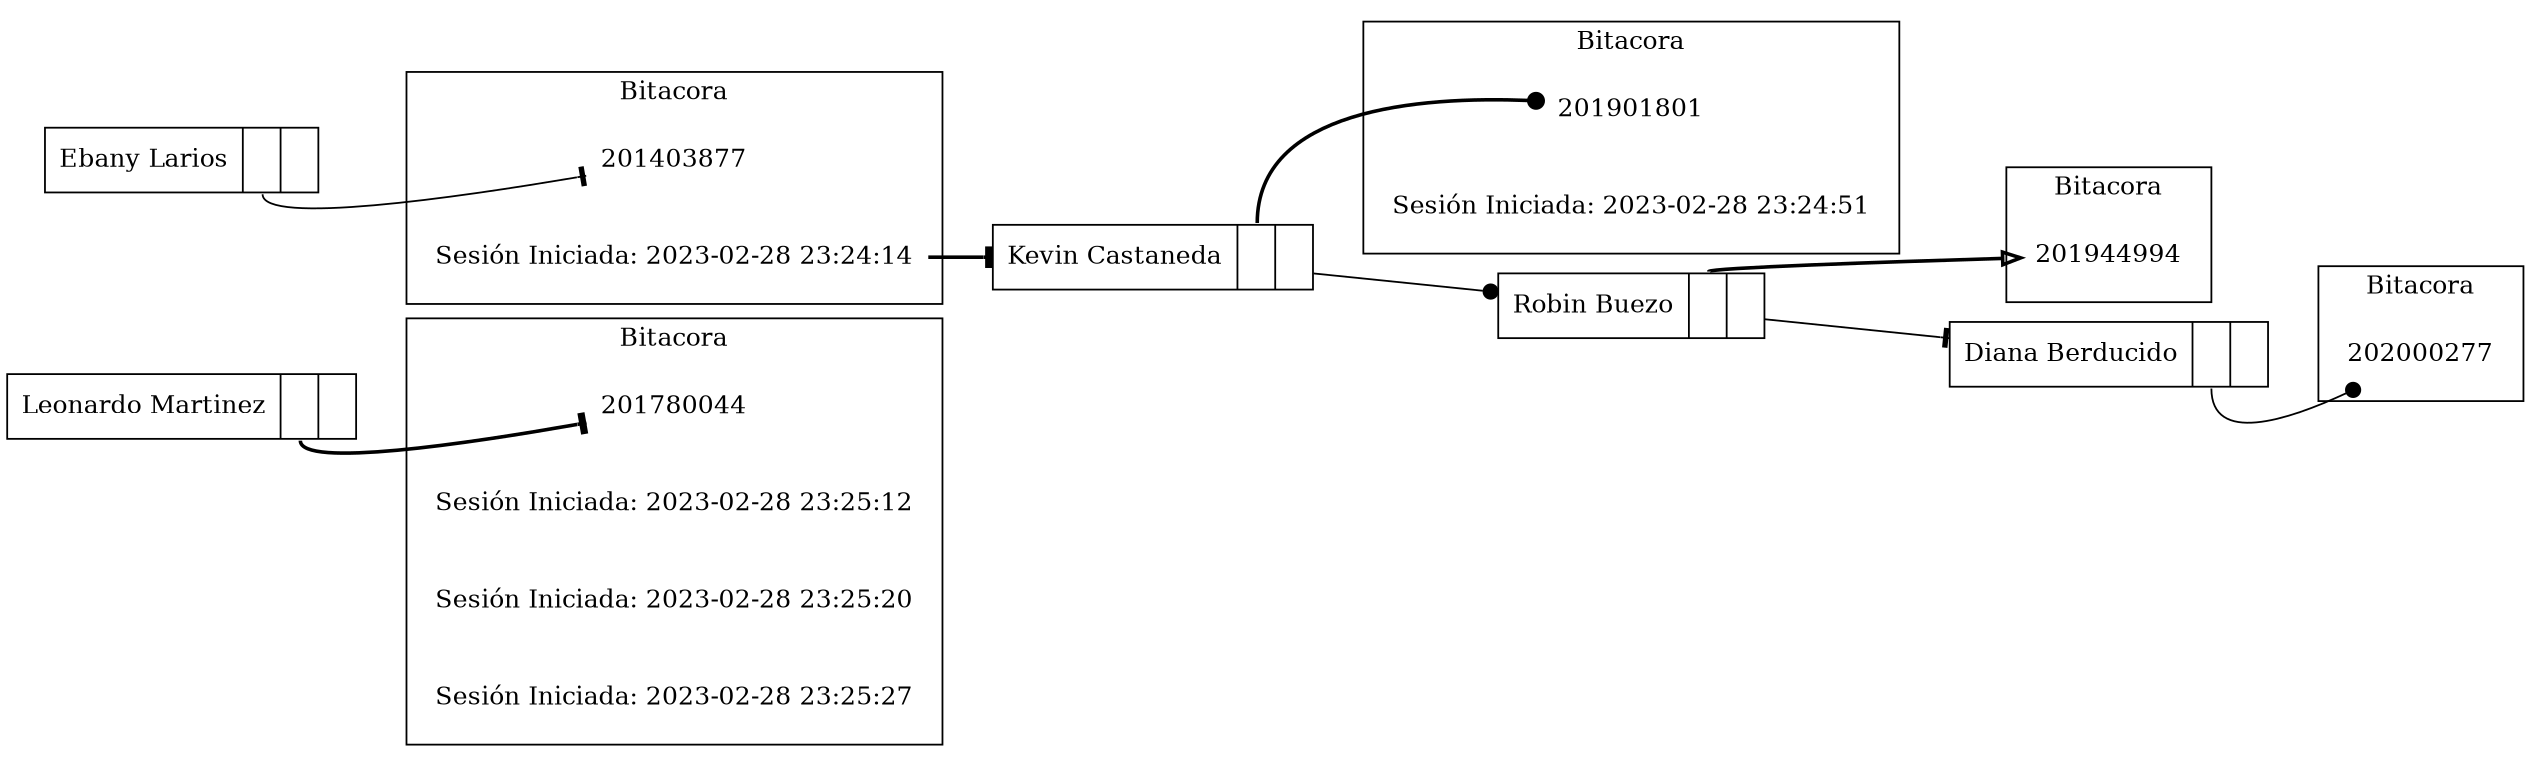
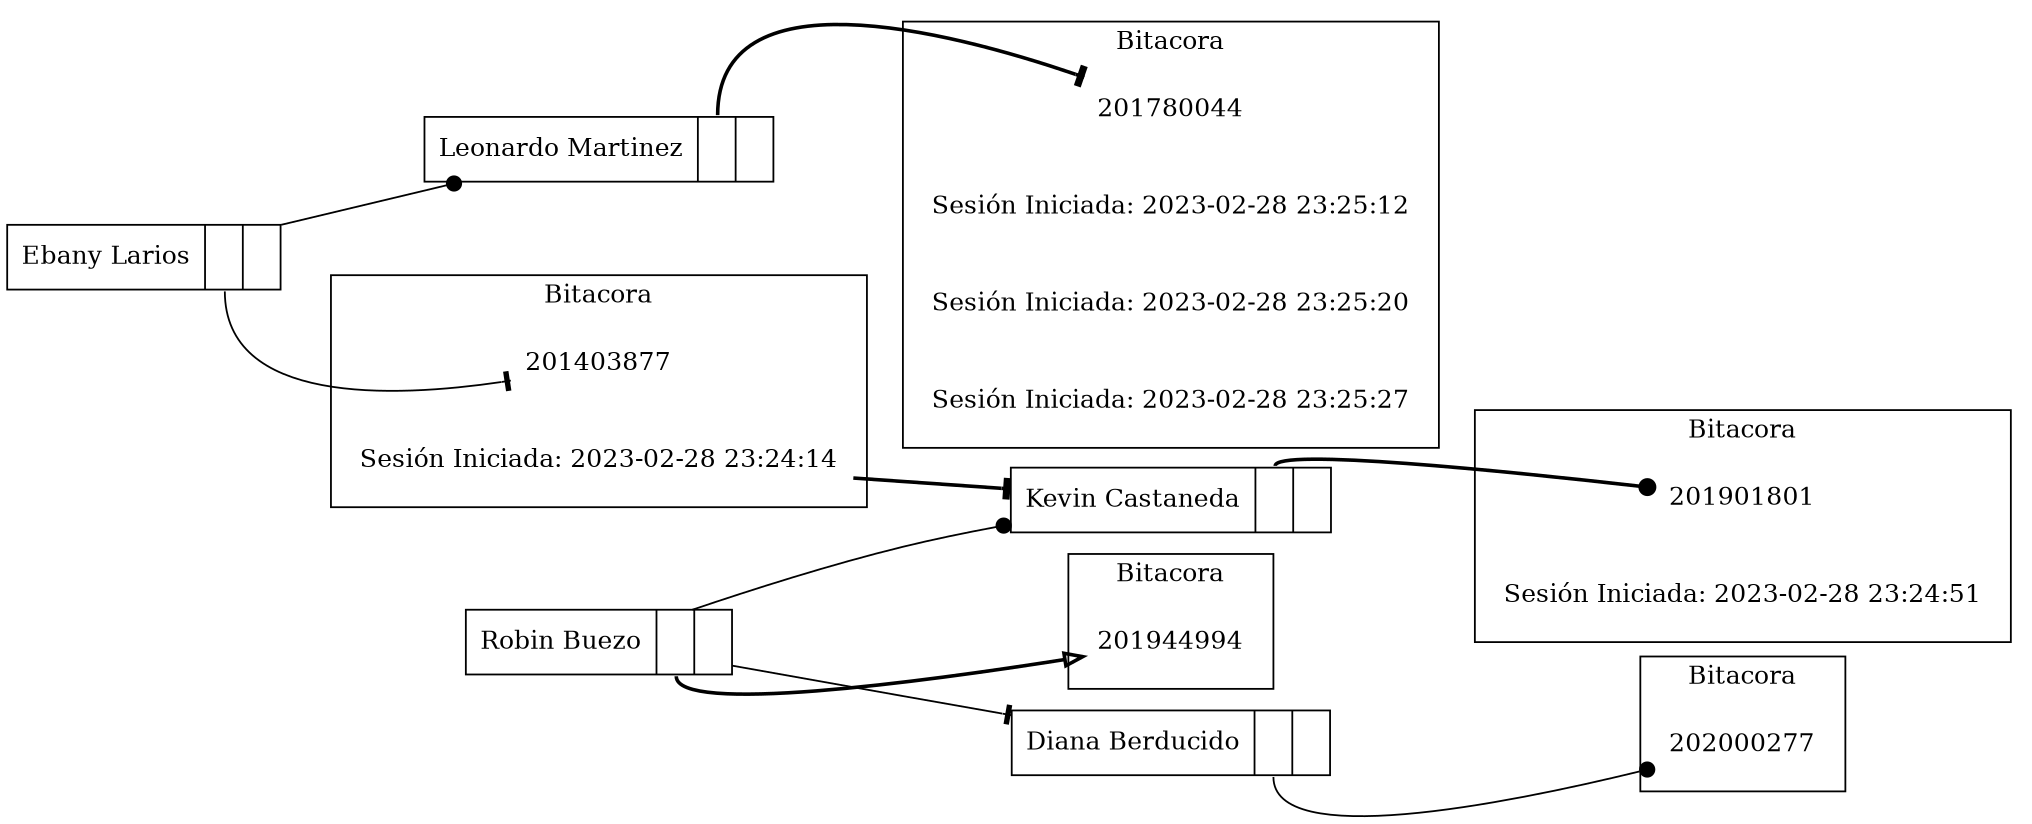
none -> (364, 205)
(1398, 282) -> (843, 563)
